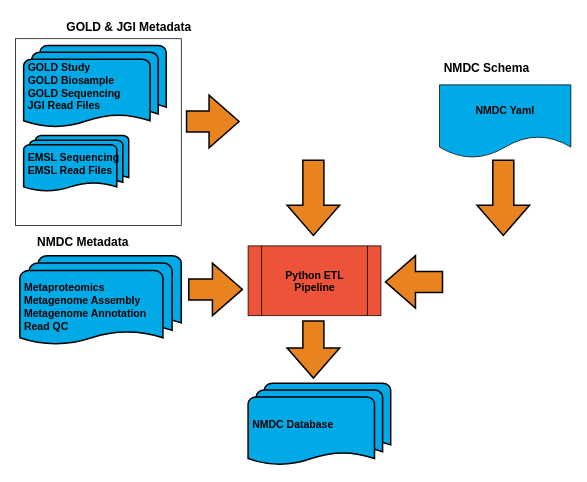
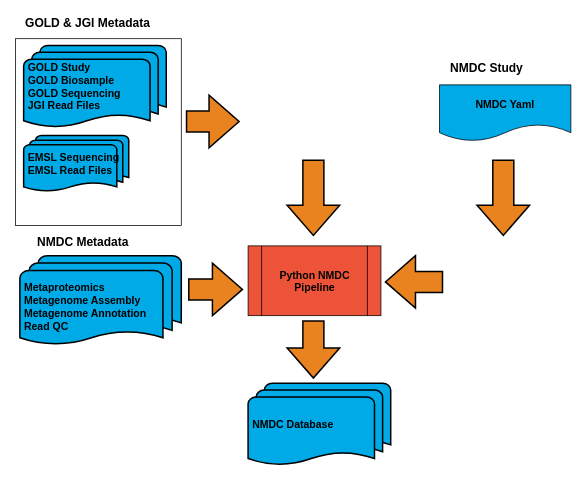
(129, 27) -> (88, 23)
(486, 68) -> (486, 68)
(505, 121) -> (505, 113)
(315, 281) -> (315, 281)
